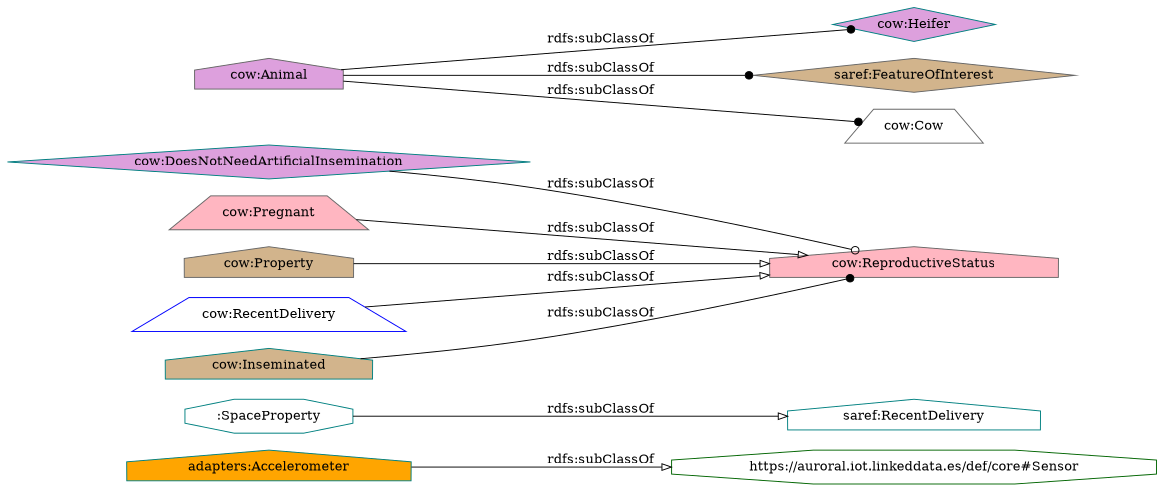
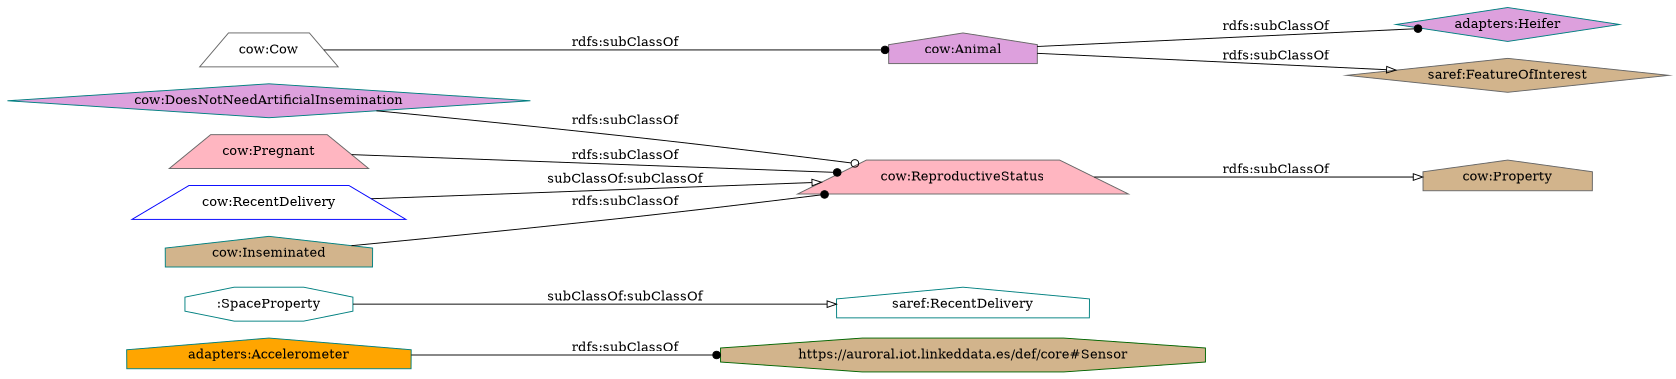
(914, 24) -> (1508, 24)
(544, 75) -> (1212, 62)
(599, 101) -> (602, 50)
(577, 237) -> (592, 163)
(557, 264) -> (1254, 177)
(914, 264) -> (963, 177)
(601, 277) -> (625, 179)
(601, 409) -> (625, 297)
(537, 467) -> (562, 355)
(914, 467) -> (963, 355)
